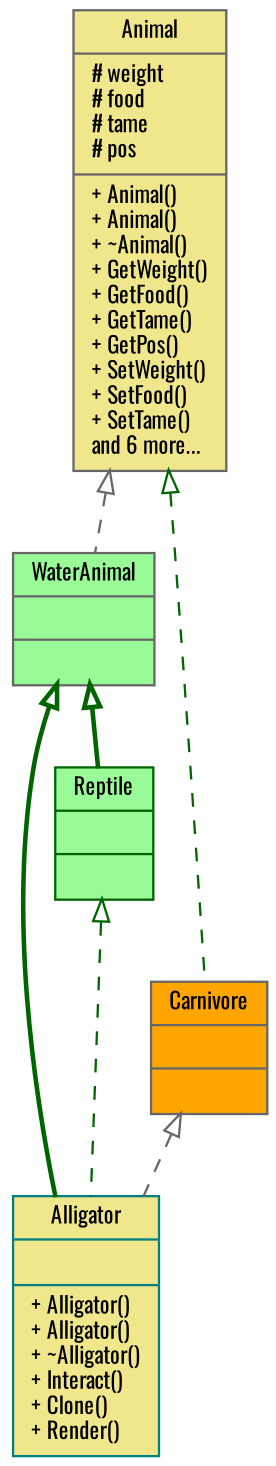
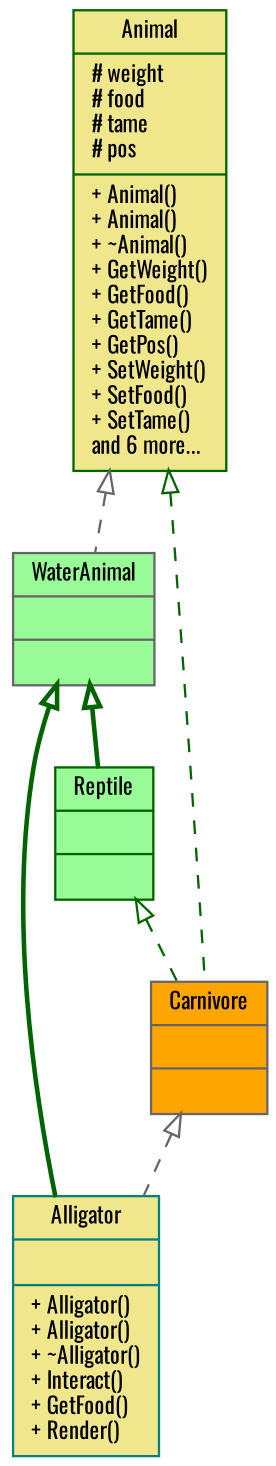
(150, 241) -> (150, 241)
(96, 1059) -> (162, 951)
(70, 1407) -> (80, 1407)
